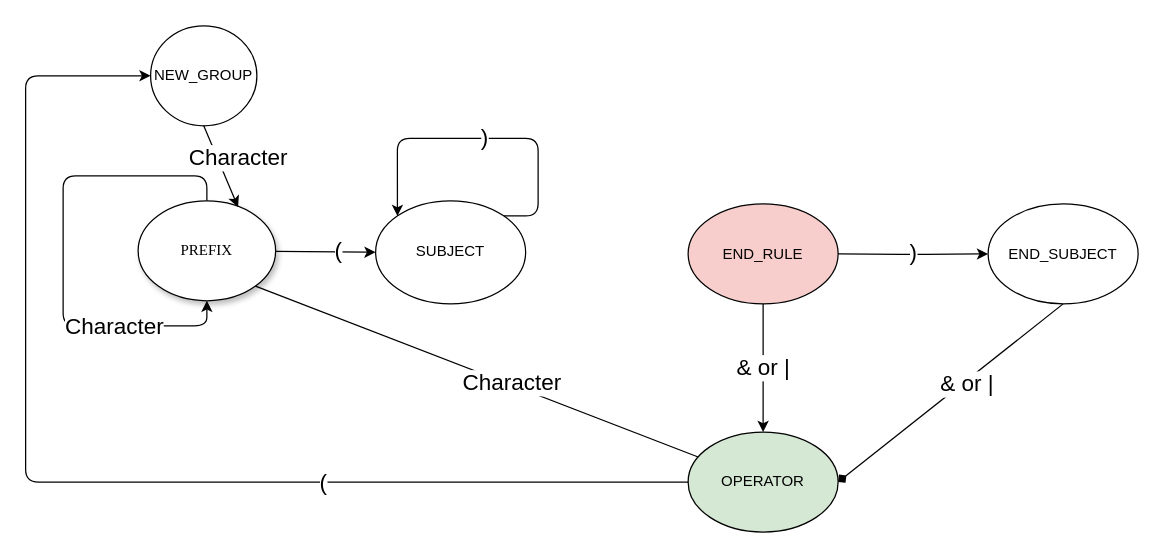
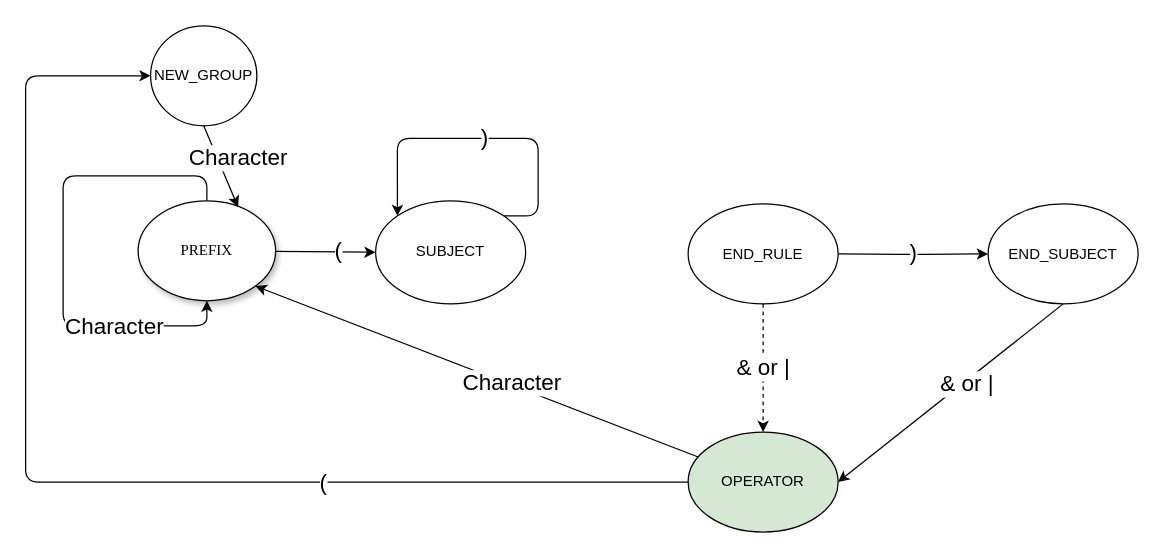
(763, 254) -> (763, 254)
(261, 288) -> (264, 289)
(763, 331) -> (763, 331)
(846, 475) -> (846, 476)
